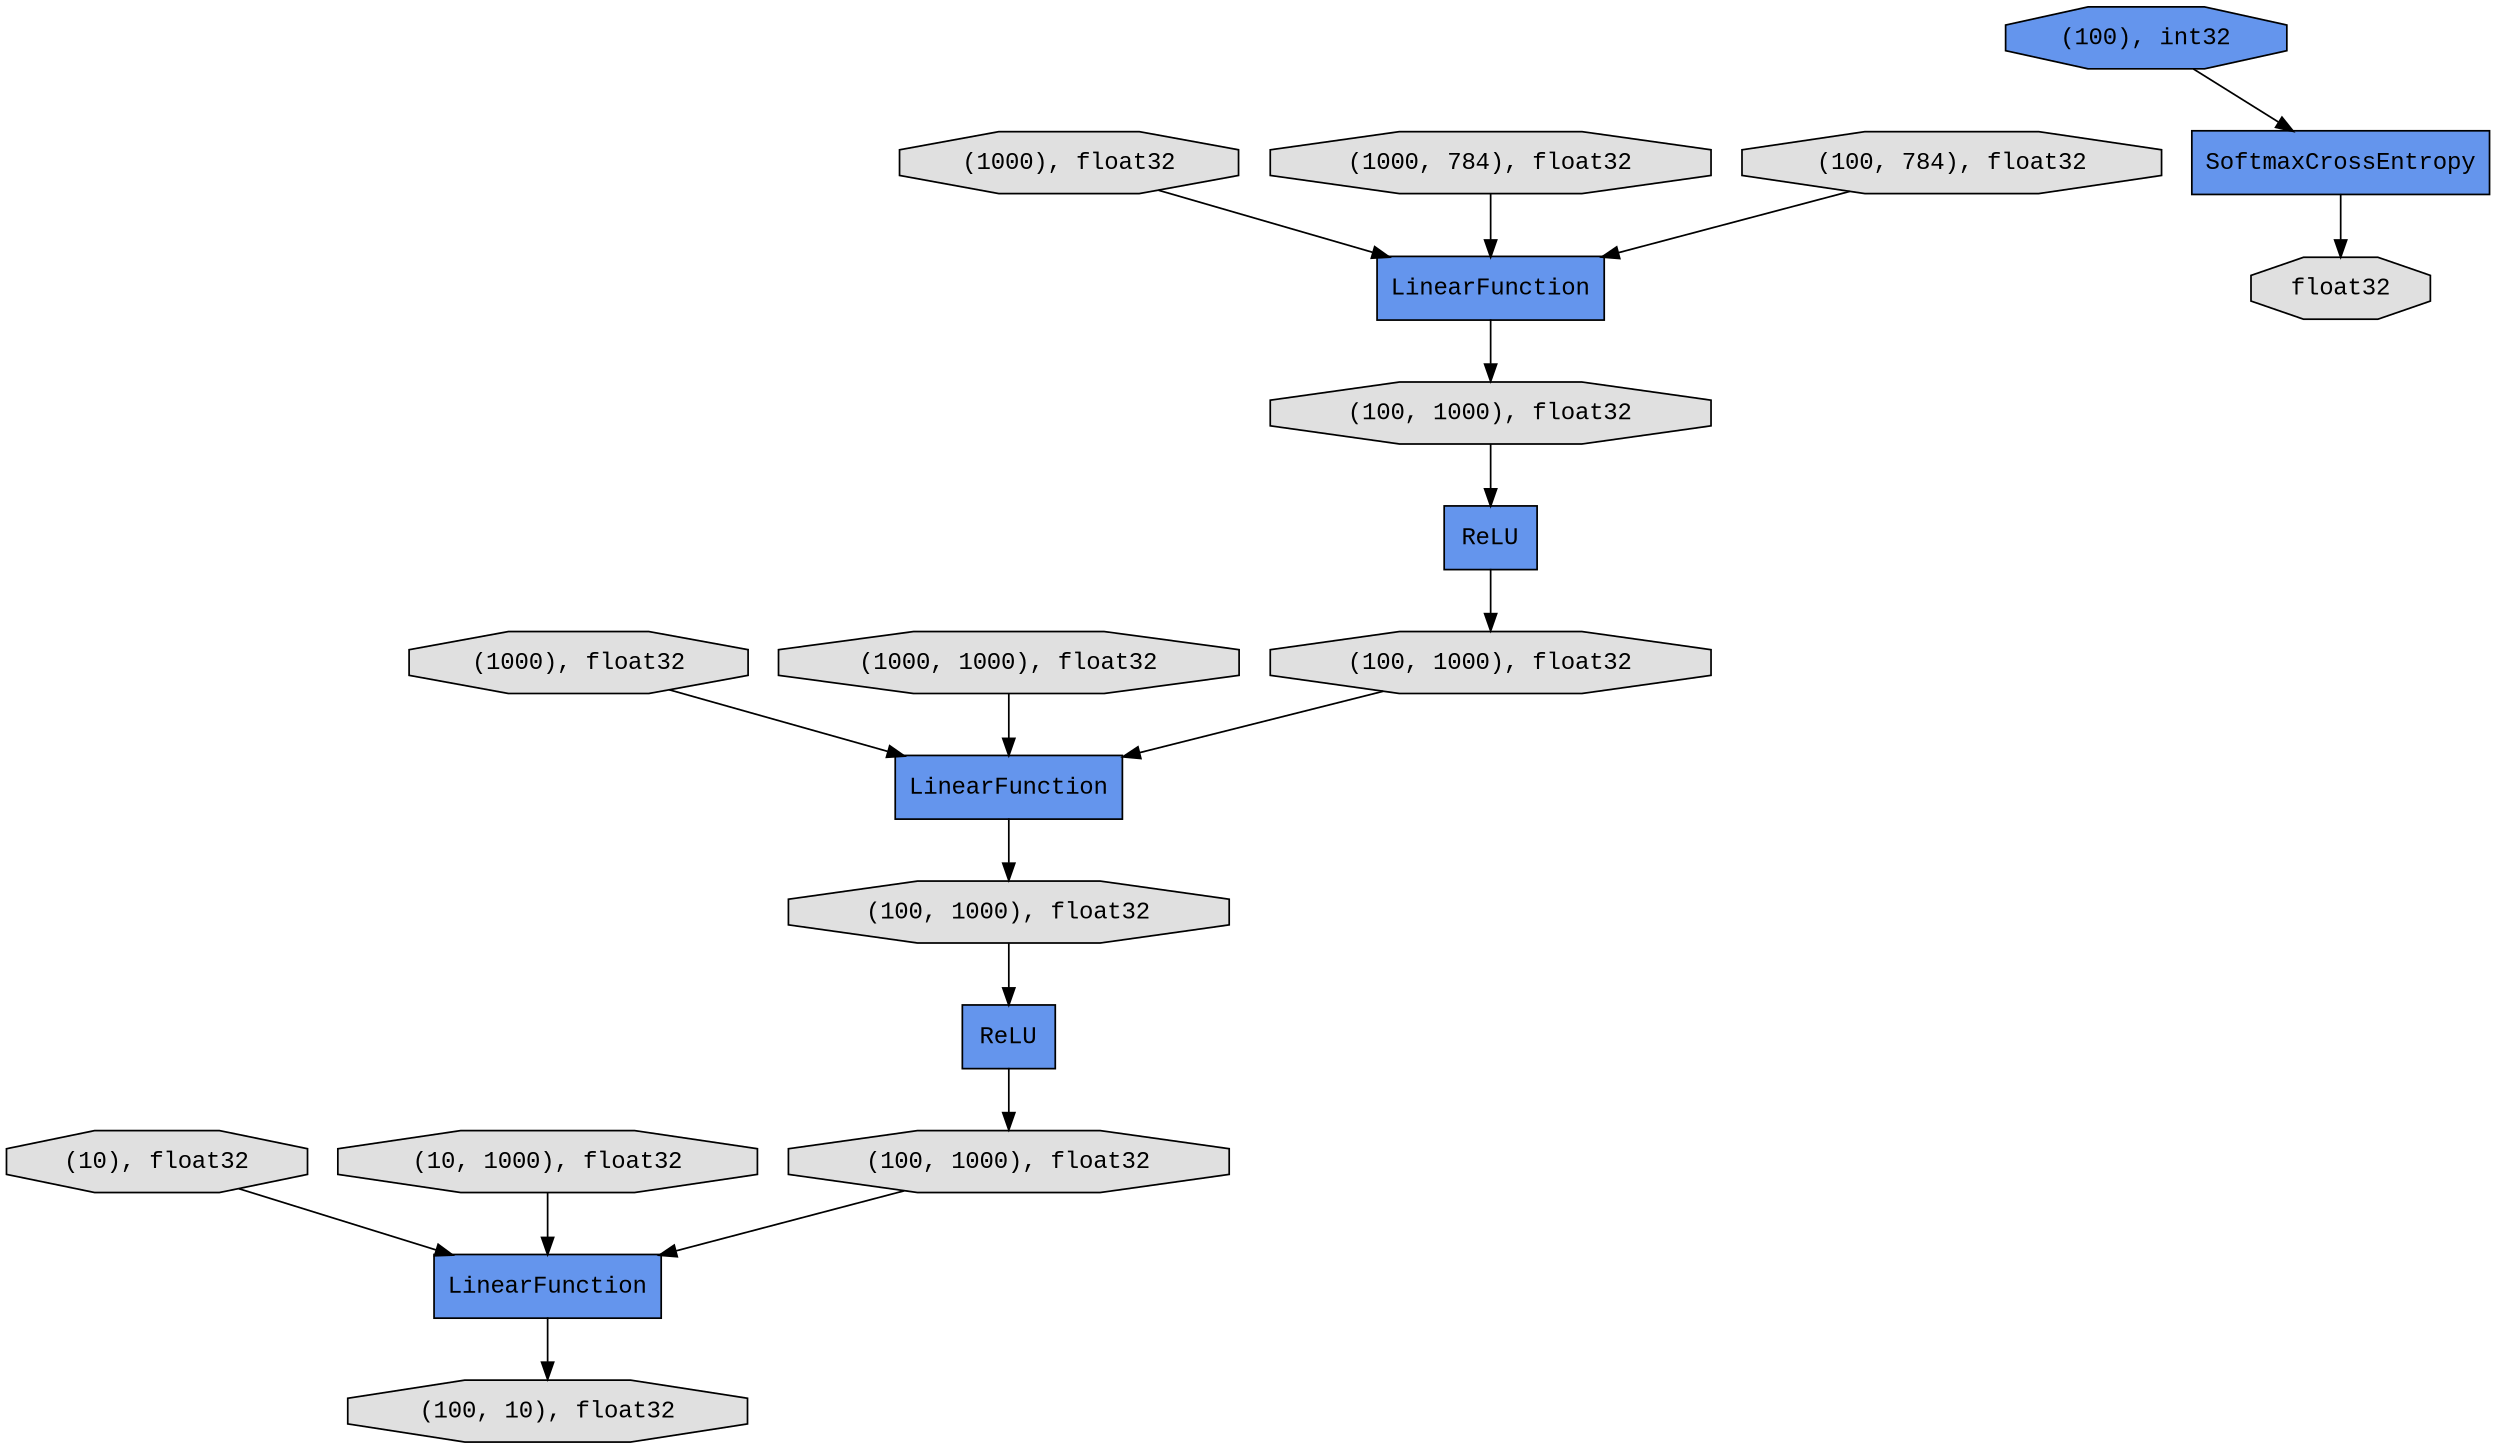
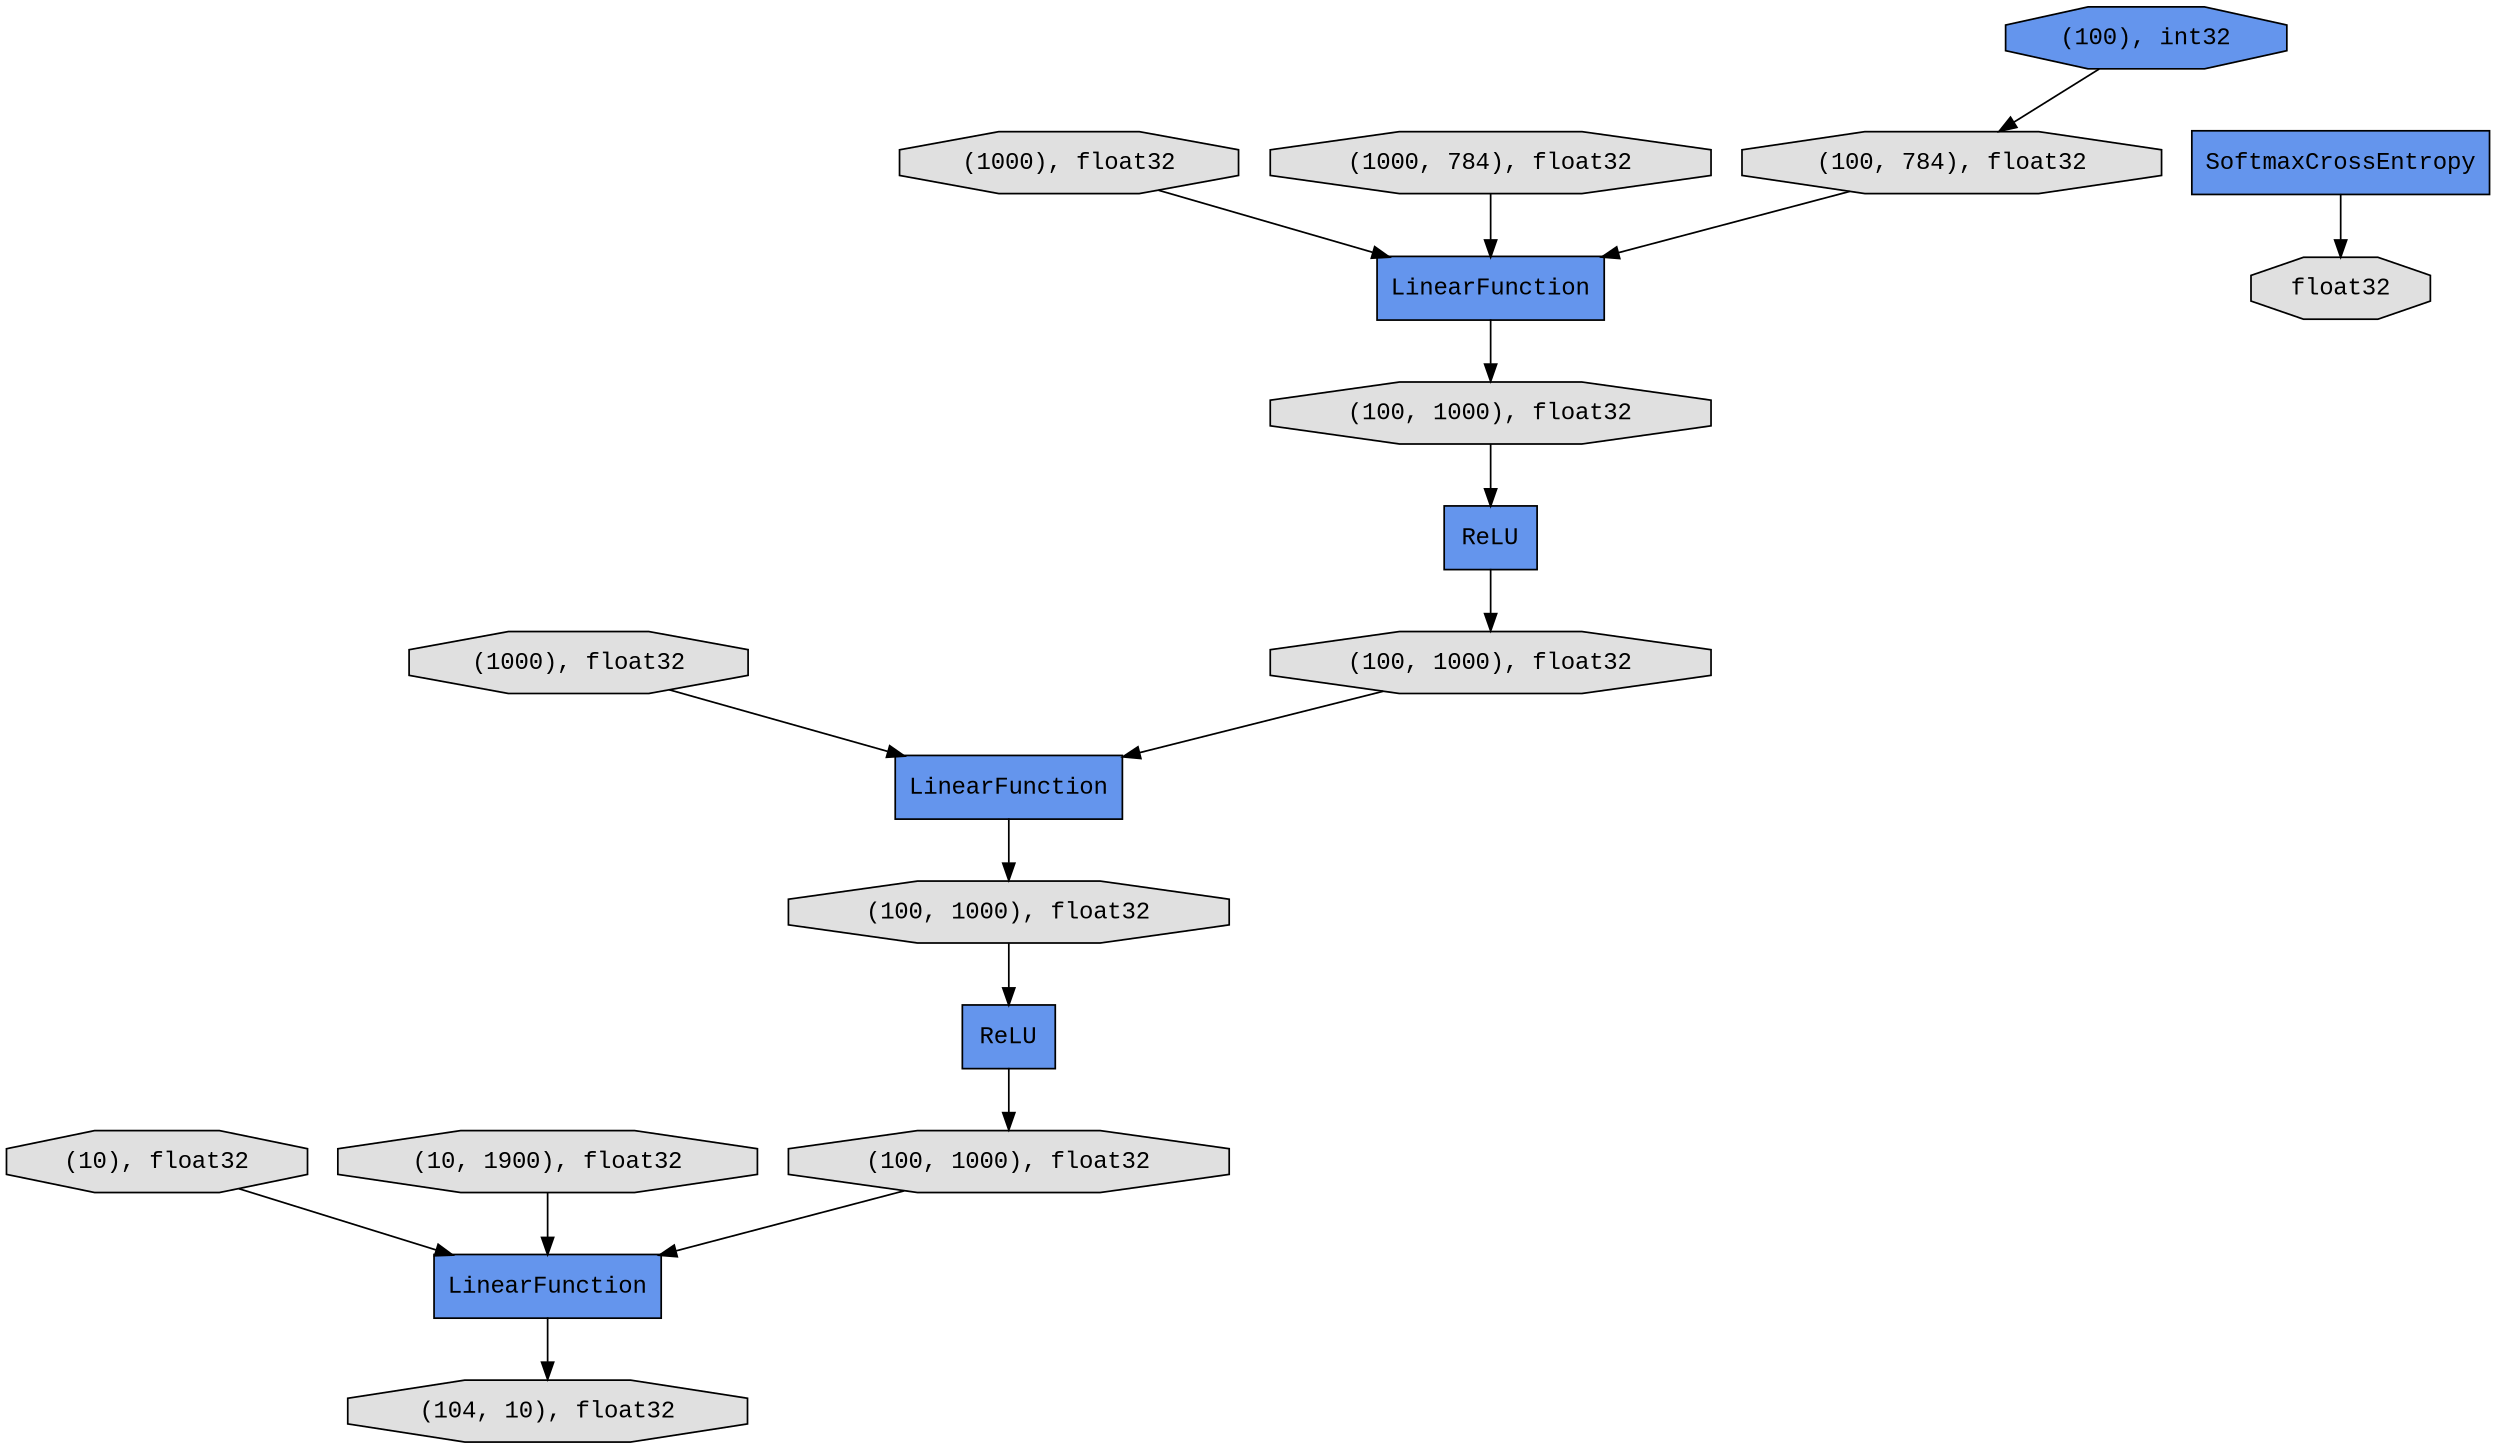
(2236, 96) -> (2057, 96)
(1009, 663) -> none
(548, 1162) -> (548, 1162)
(548, 1411) -> (548, 1411)
